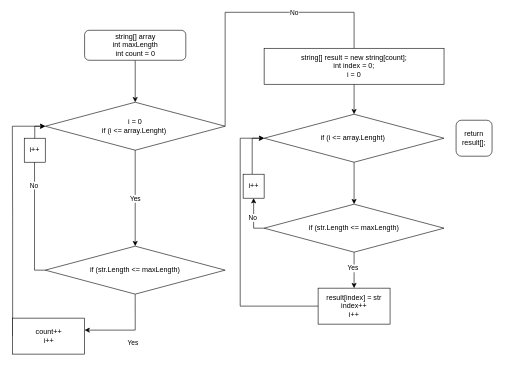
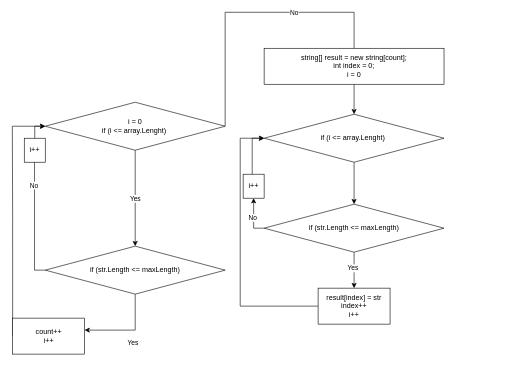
(135, 45) -> none
(135, 96) -> none
(474, 138) -> none
